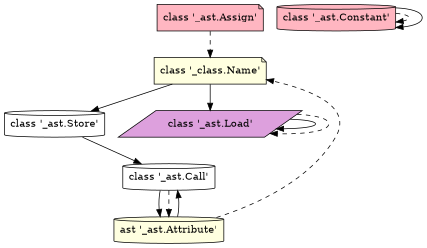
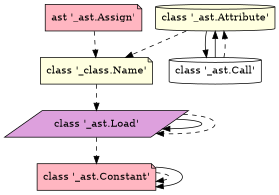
(210, 18) -> (94, 18)
(336, 18) -> (96, 177)
(210, 94) -> (96, 94)
(55, 124) -> none
none -> (96, 147)
(169, 230) -> (215, 18)
